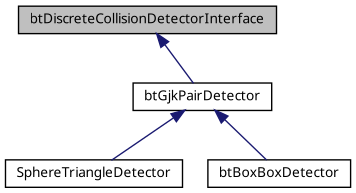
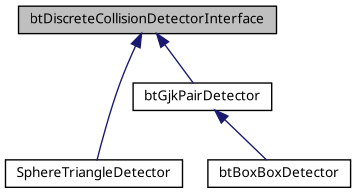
(142, 139) -> (113, 102)
